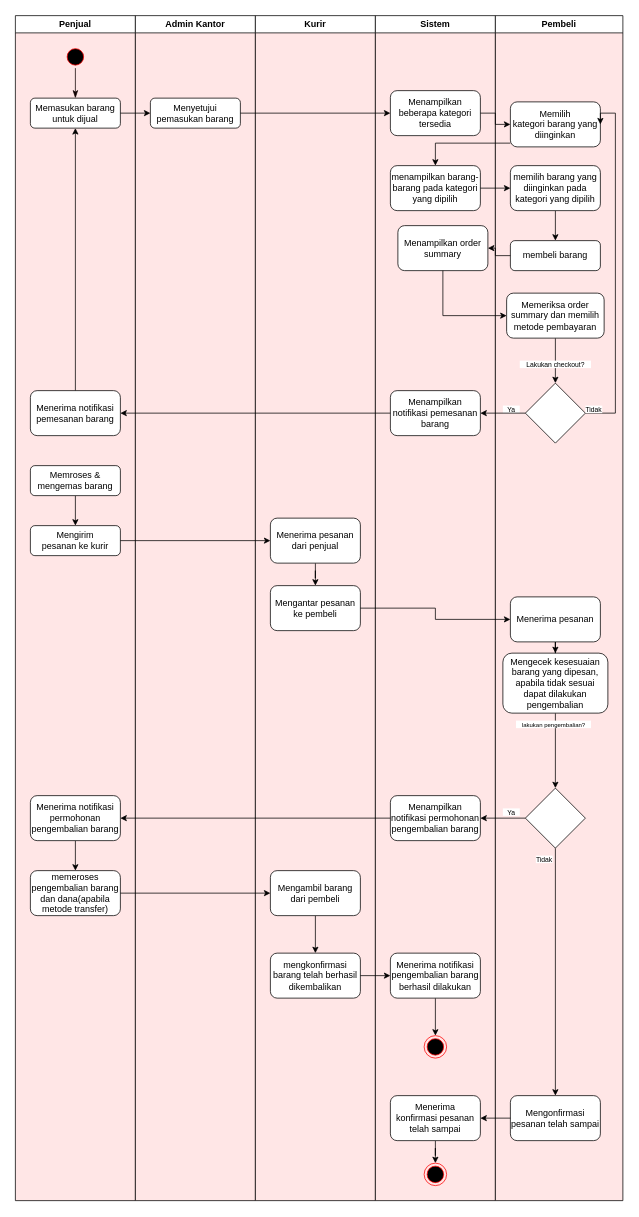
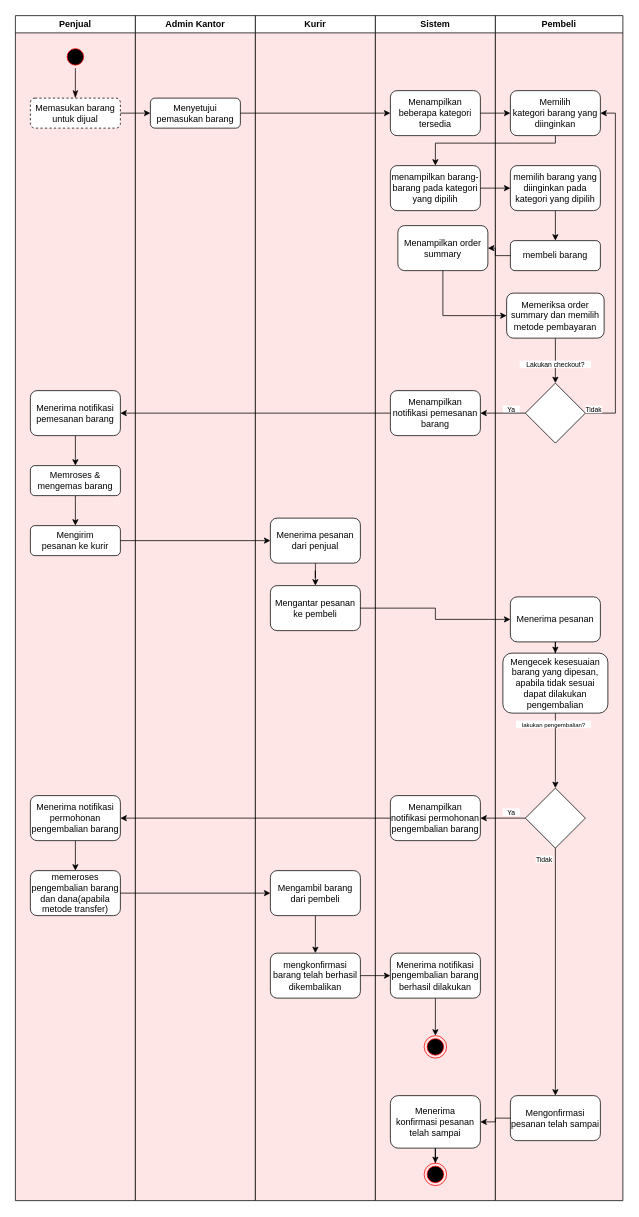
(75, 113) -> (75, 113)
(555, 124) -> (555, 113)
(75, 262) -> (75, 447)
(435, 1118) -> (435, 1122)
